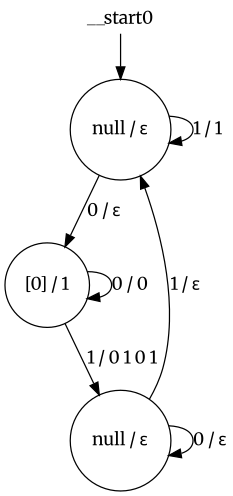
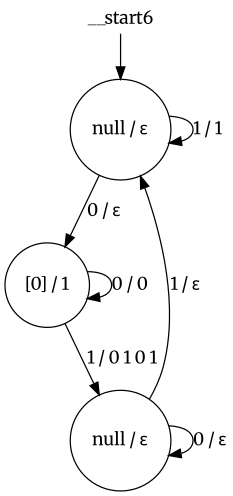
(121, 19) -> (121, 19)
